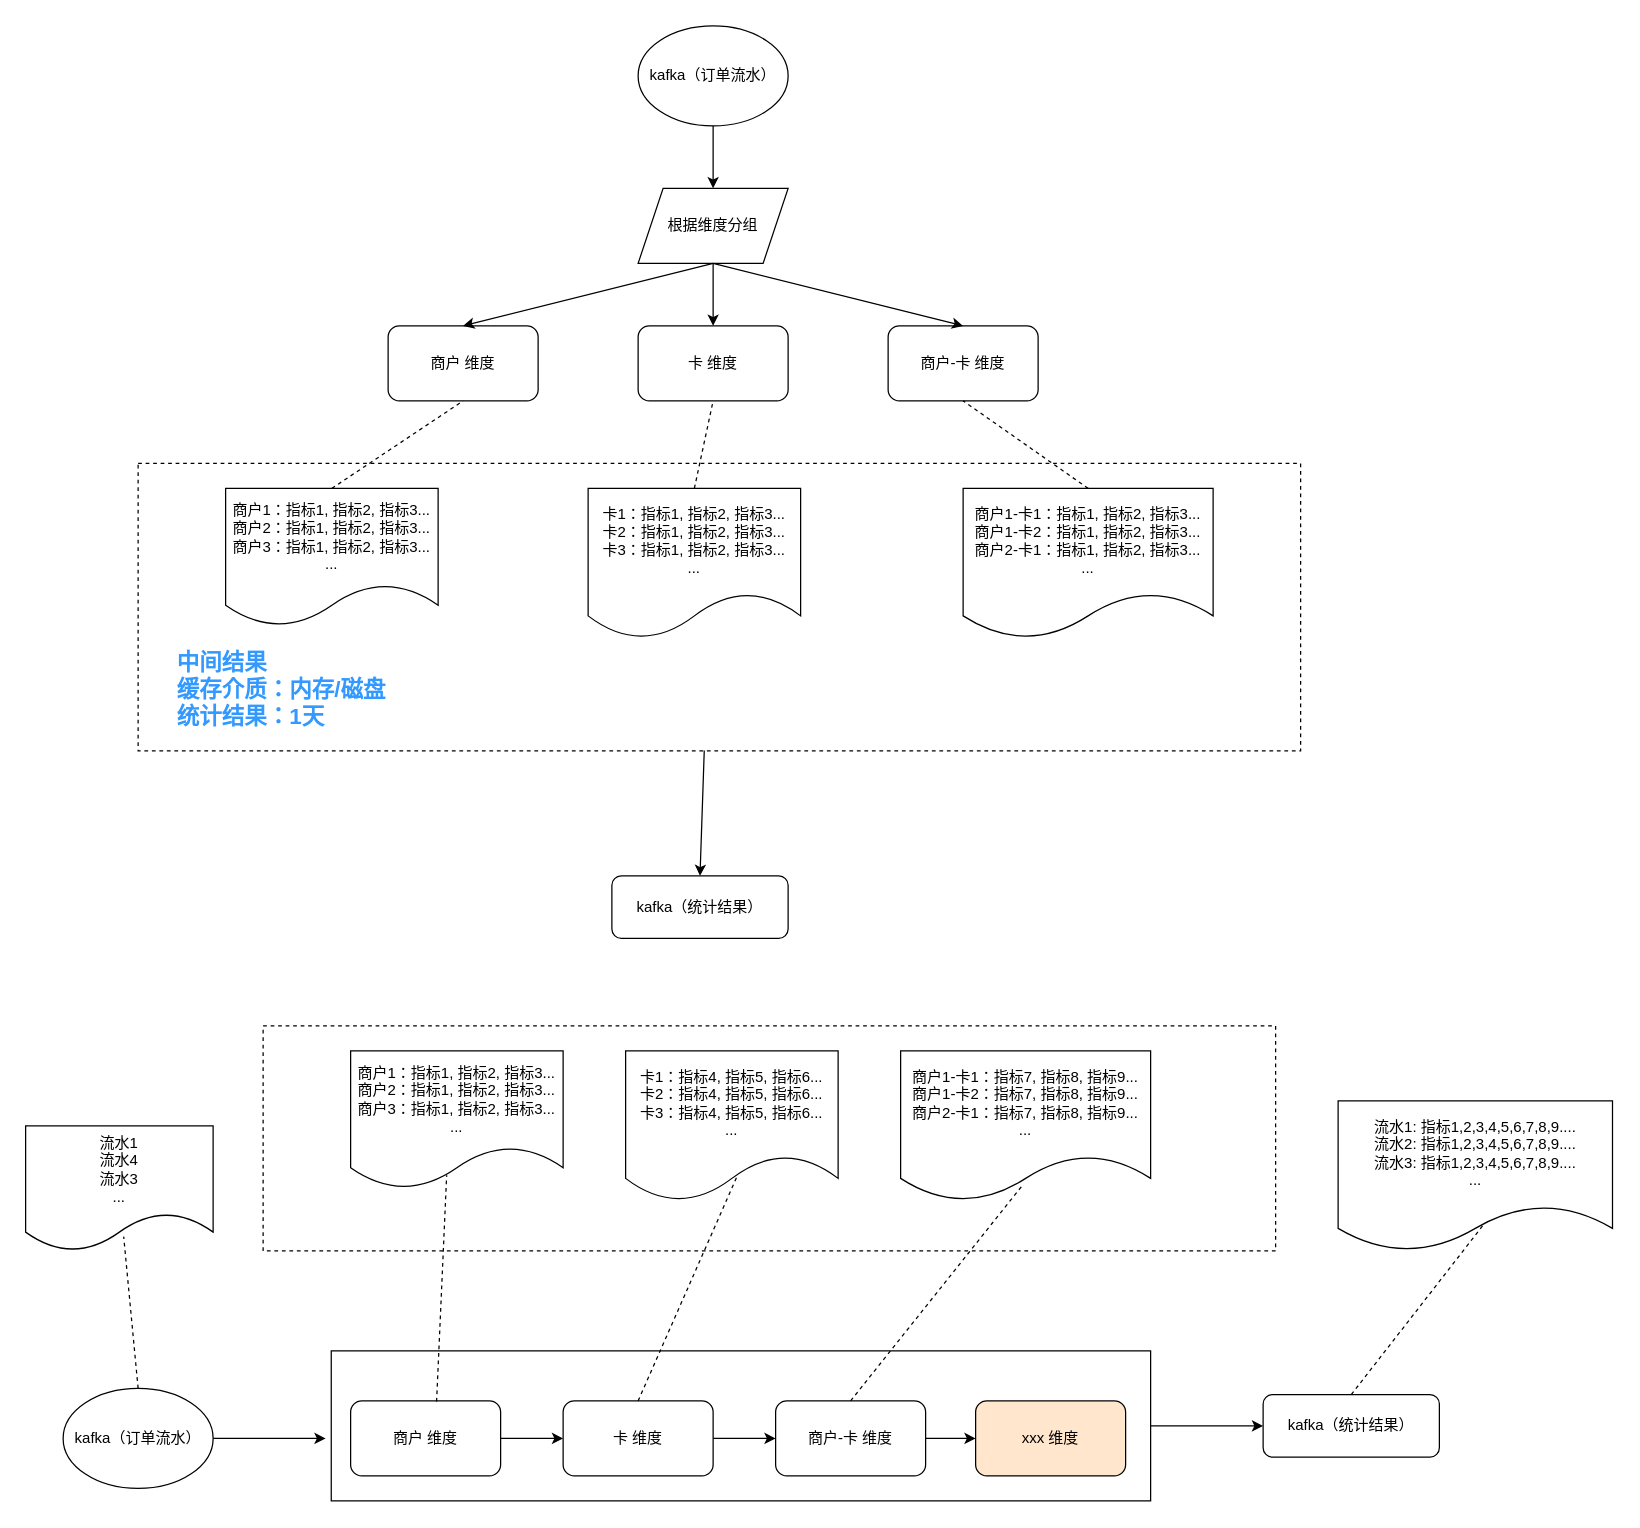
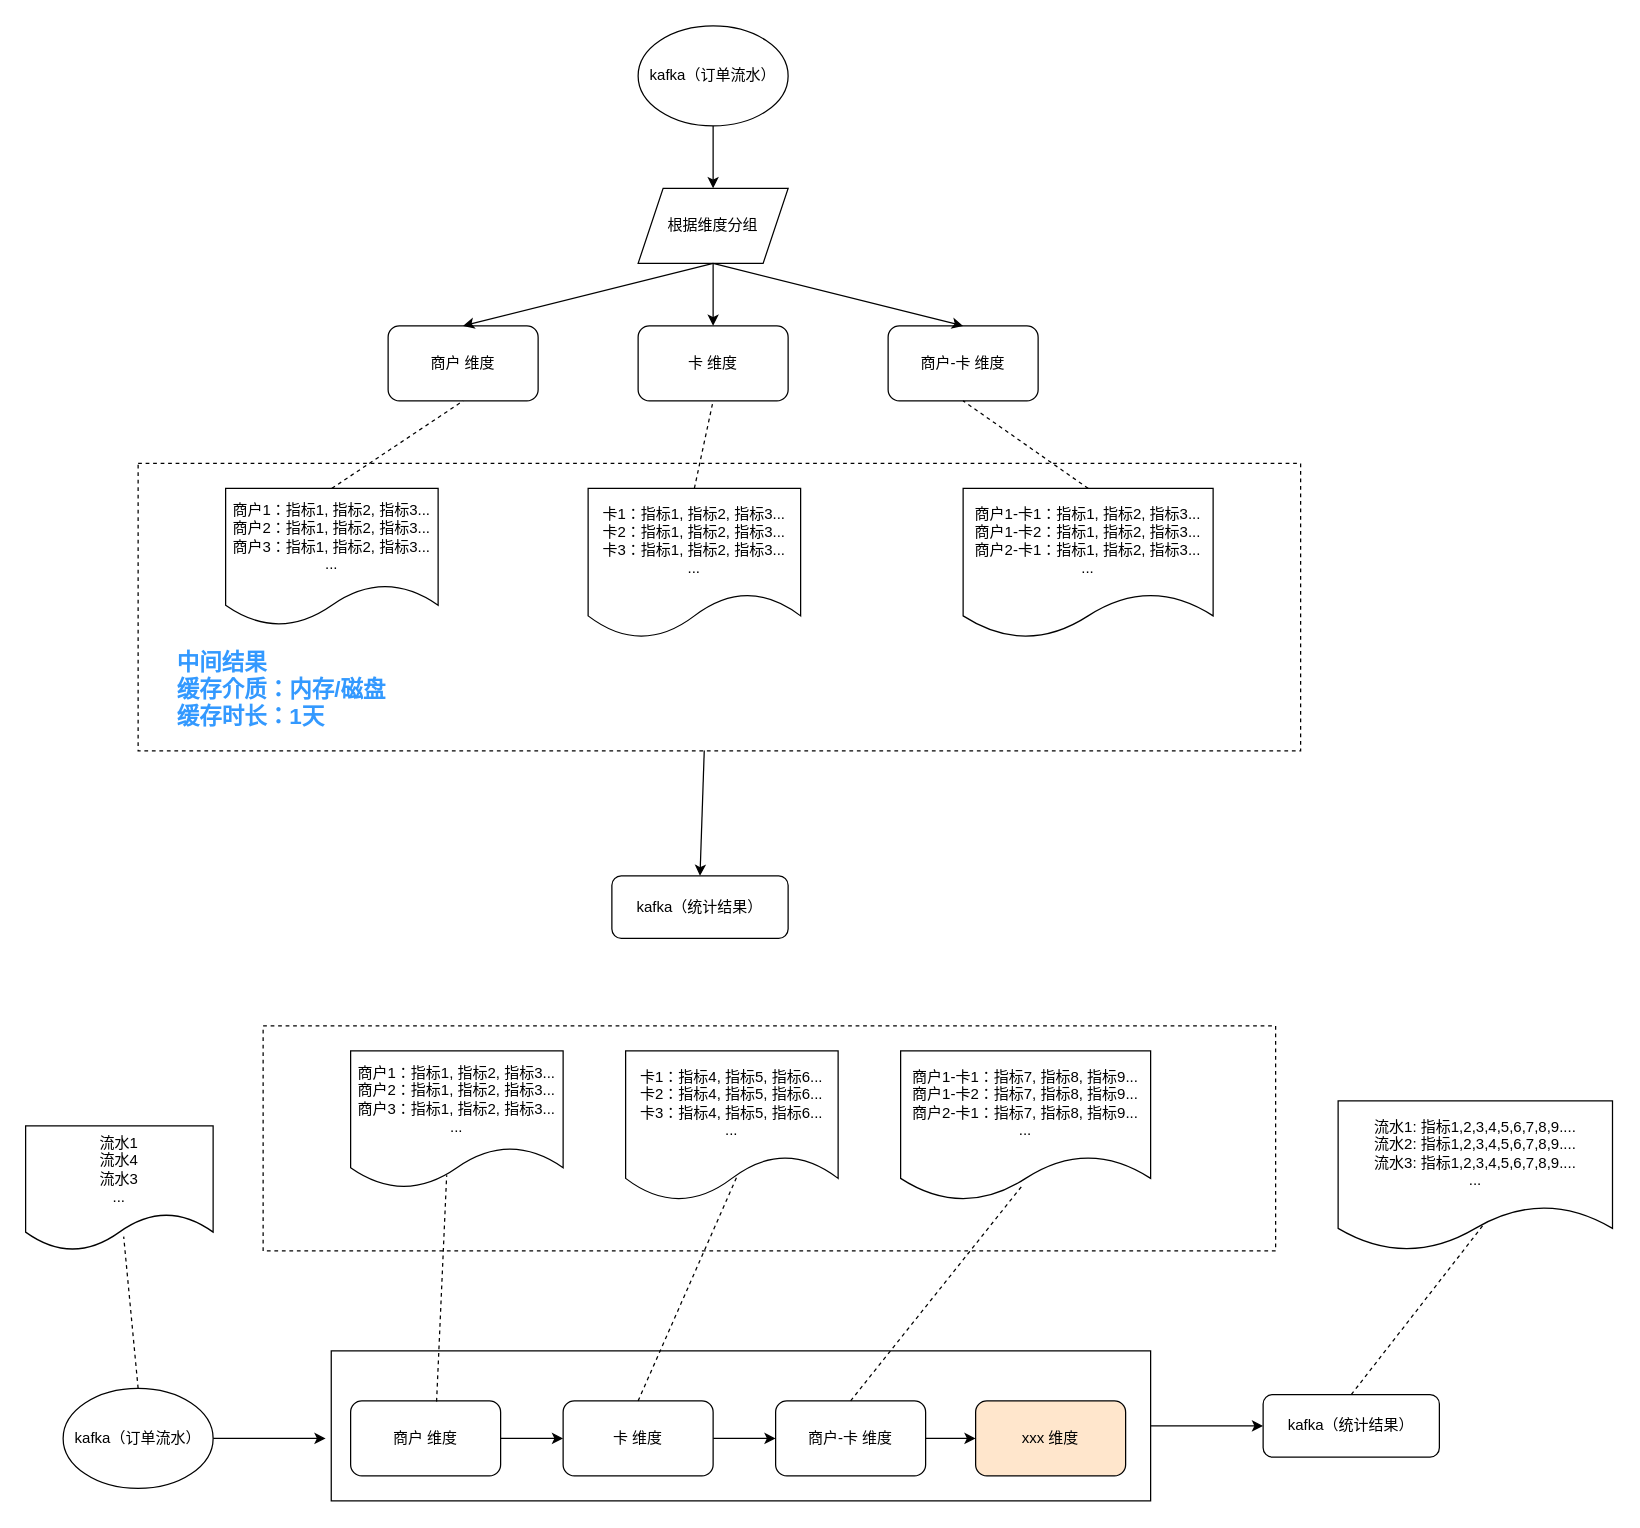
(282, 694) -> (282, 694)
